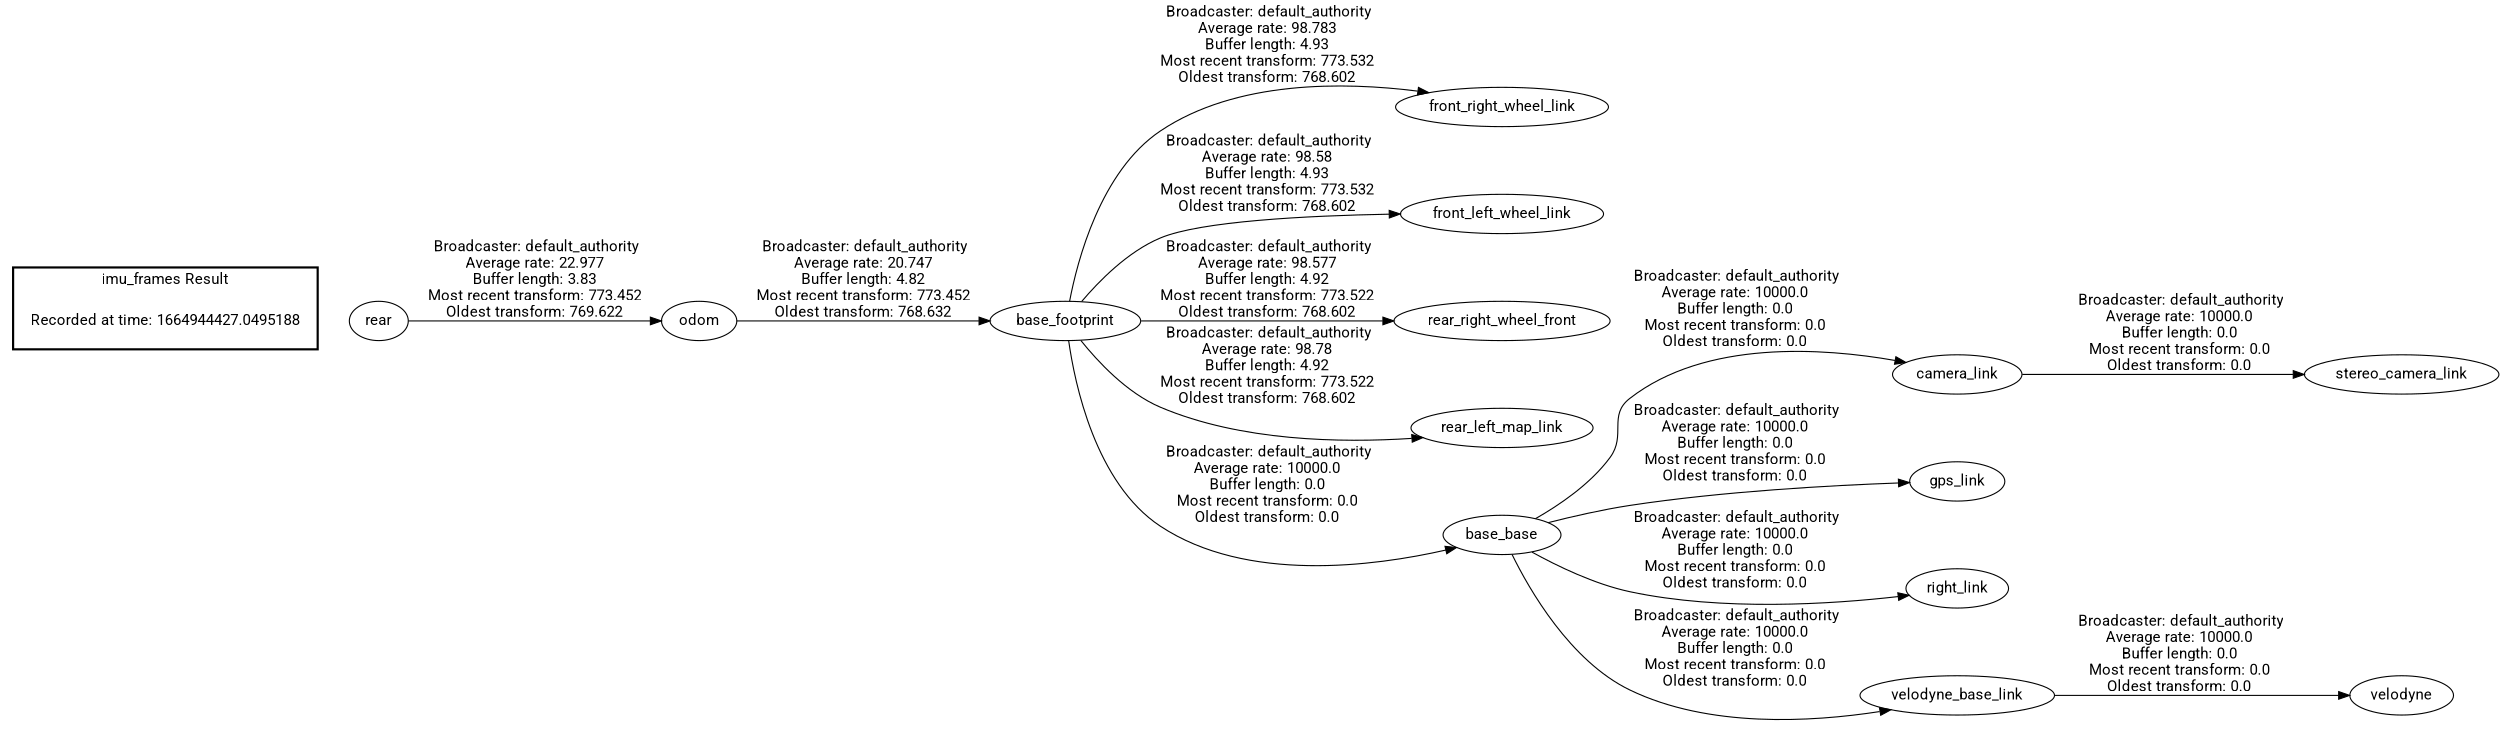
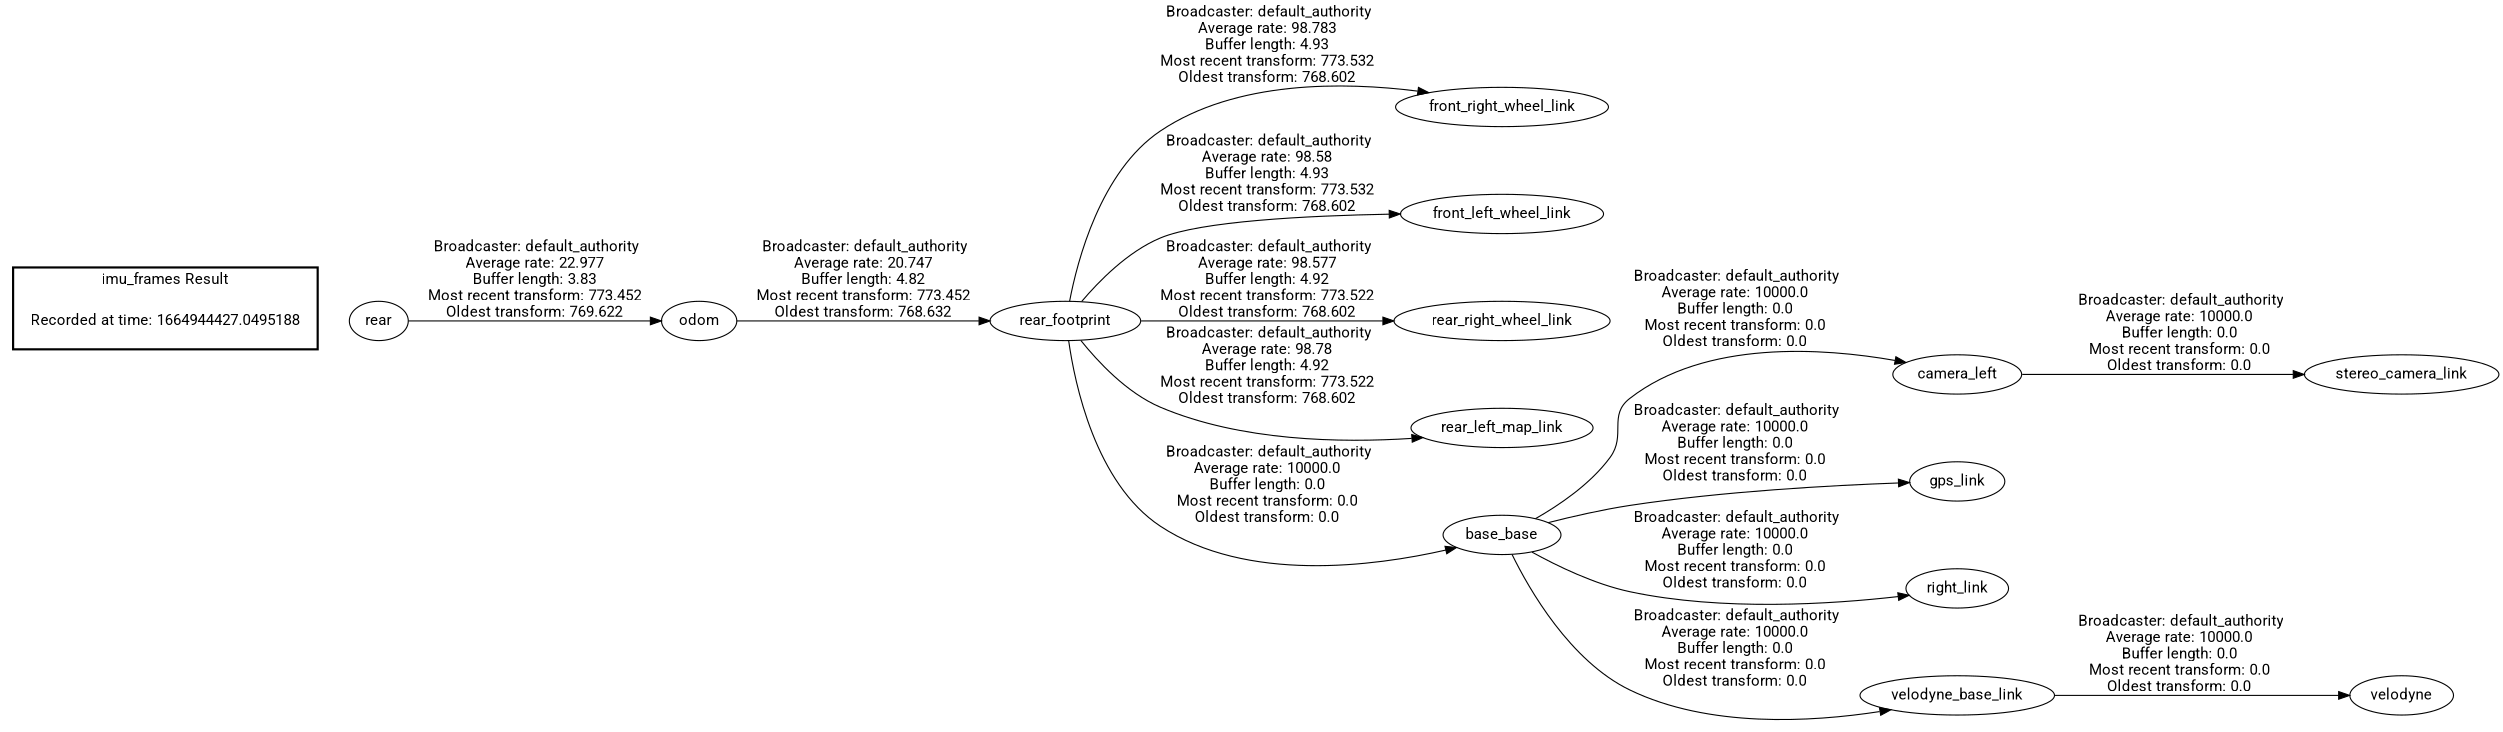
(1065, 321) -> (1065, 321)
(1502, 321) -> (1502, 321)
(1957, 374) -> (1957, 374)
